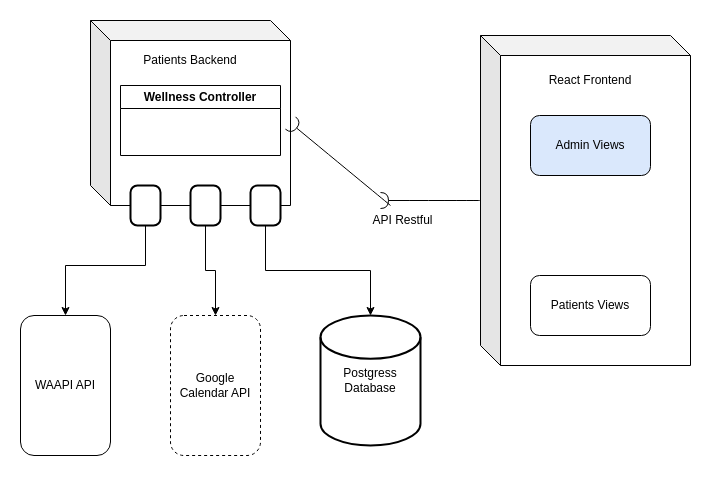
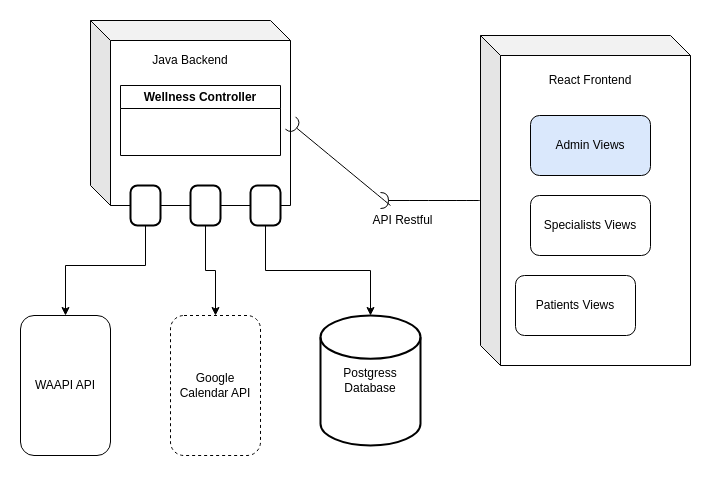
(191, 61) -> (191, 61)
none -> (591, 226)
(591, 306) -> (576, 306)
